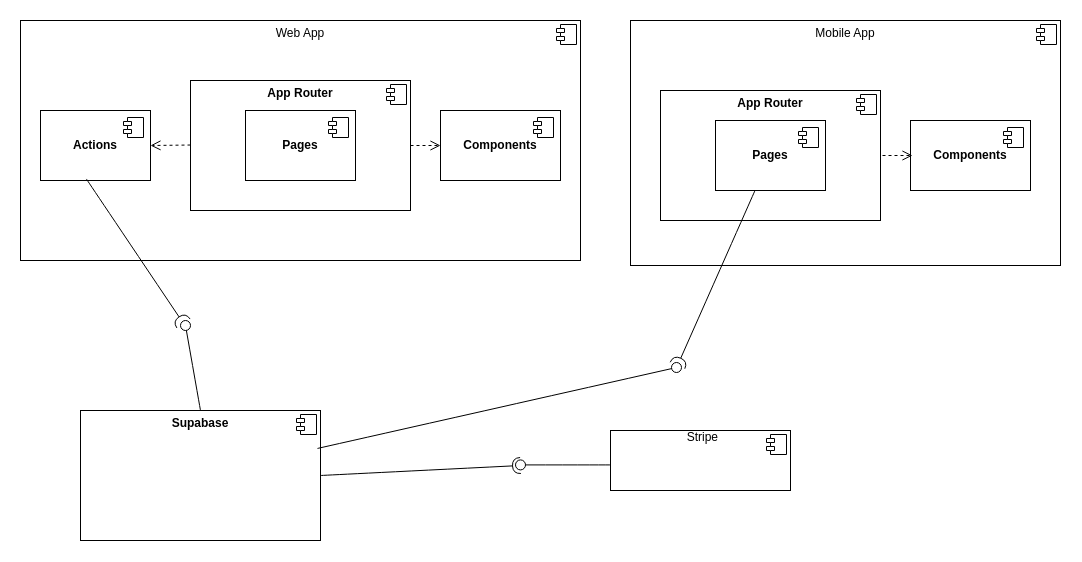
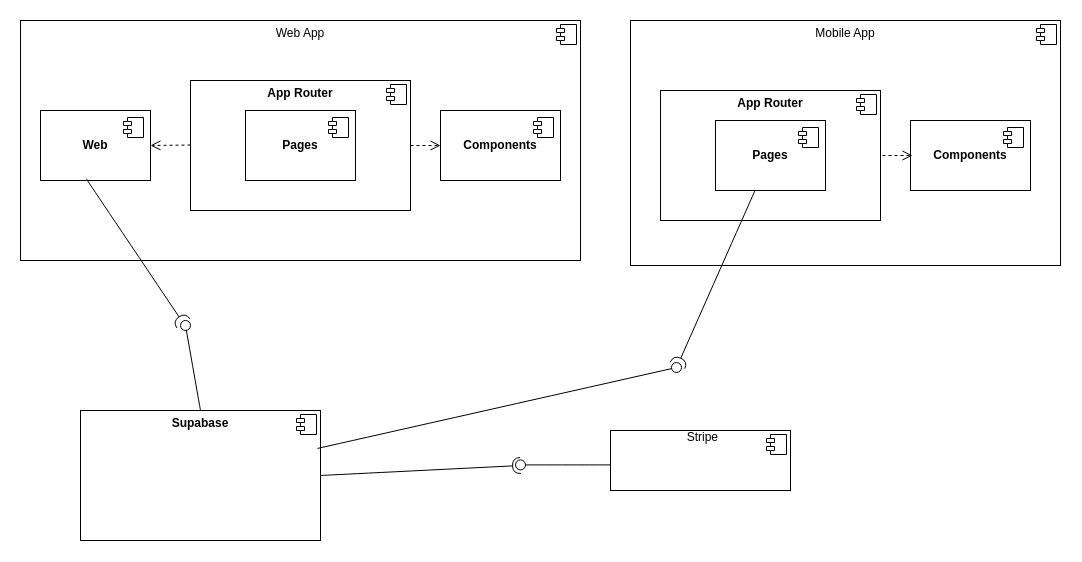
(96, 146) -> (96, 146)
